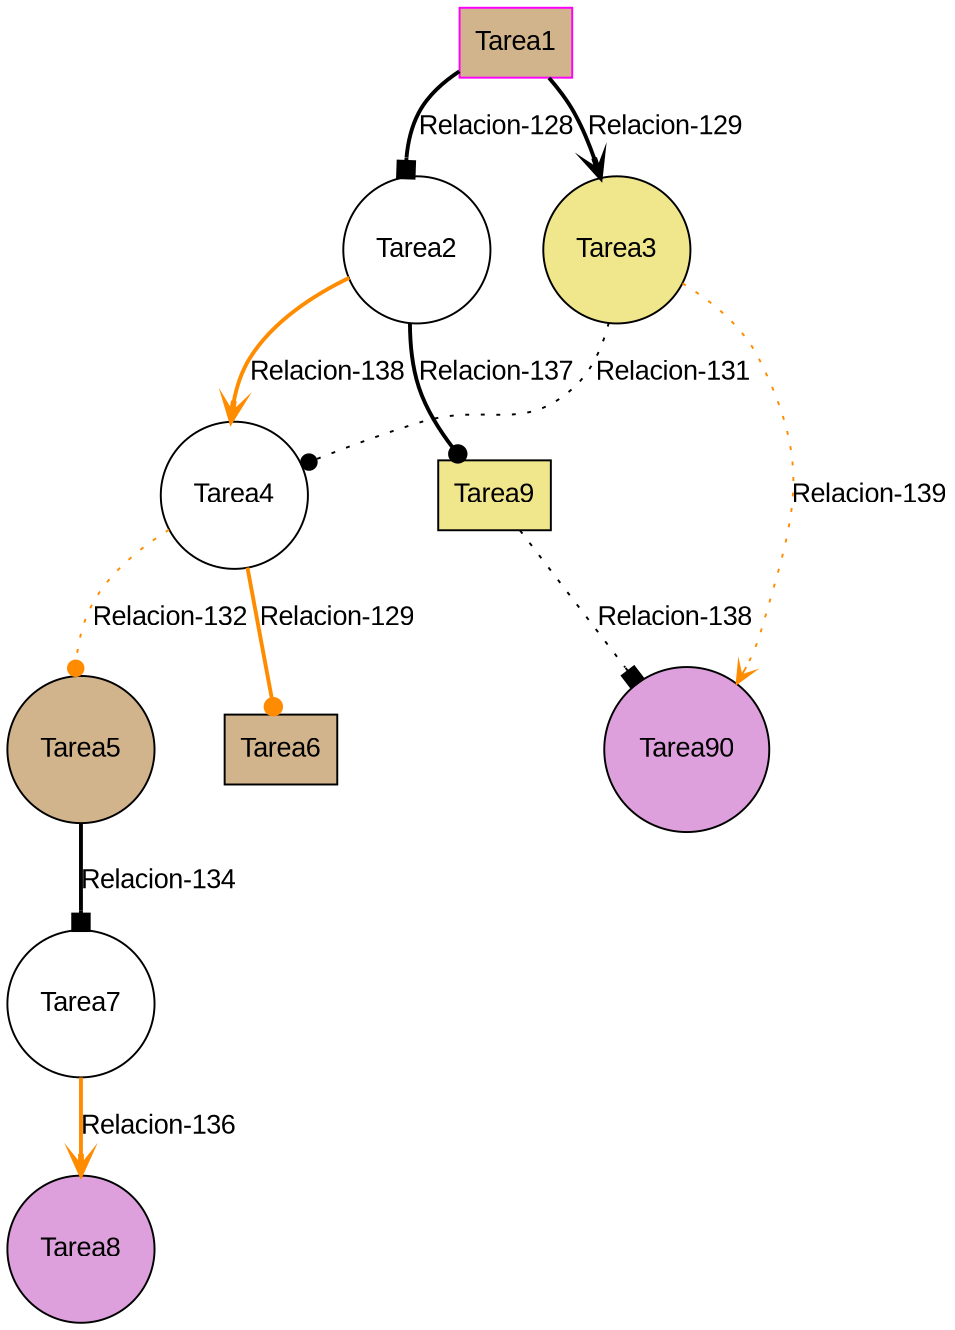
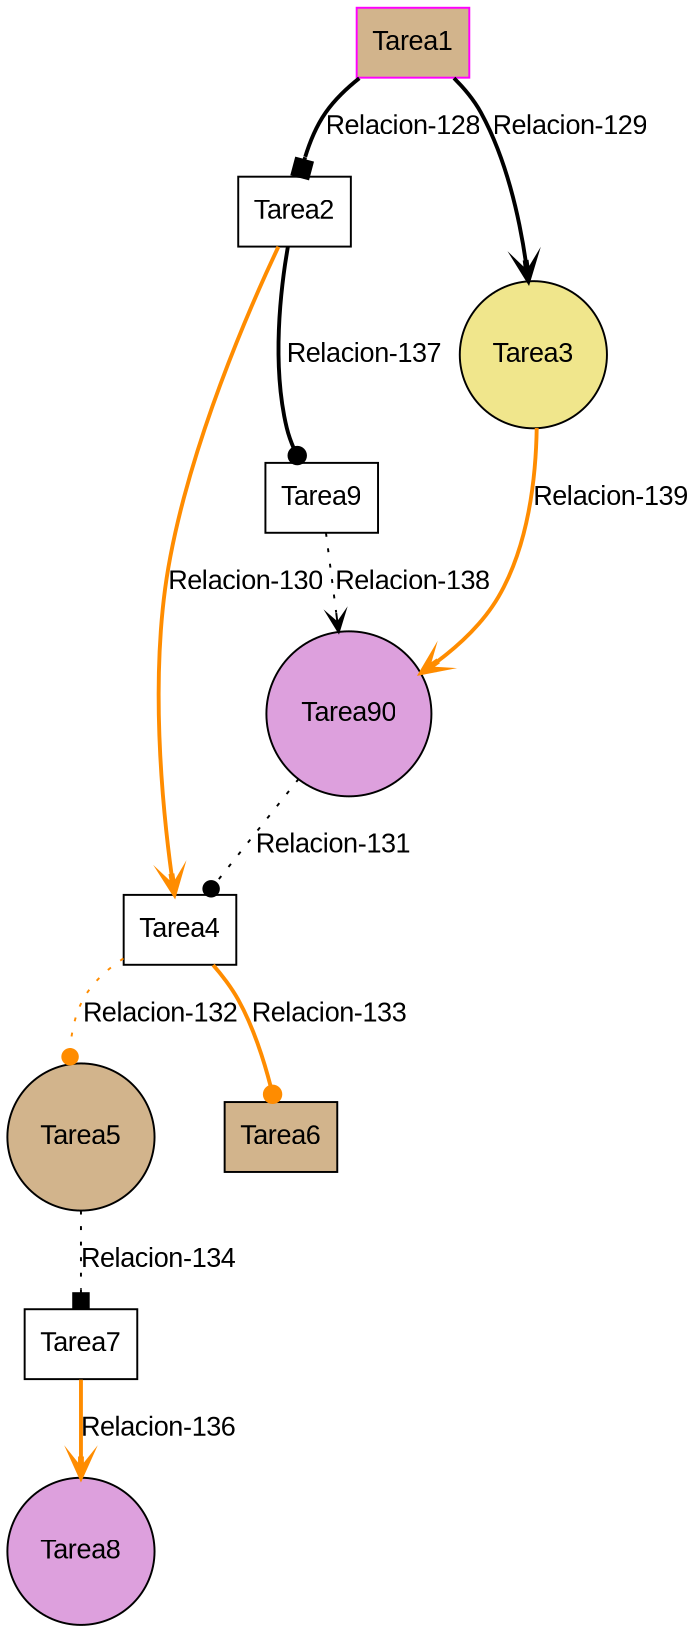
(417, 250) -> (295, 212)
(328, 373) -> (246, 582)
(483, 415) -> (257, 831)
(792, 459) -> (516, 558)
(234, 495) -> (180, 930)
(495, 495) -> (322, 498)
(573, 599) -> (331, 573)
(337, 618) -> (330, 1014)
(81, 867) -> (81, 1250)
(81, 1004) -> (81, 1344)
